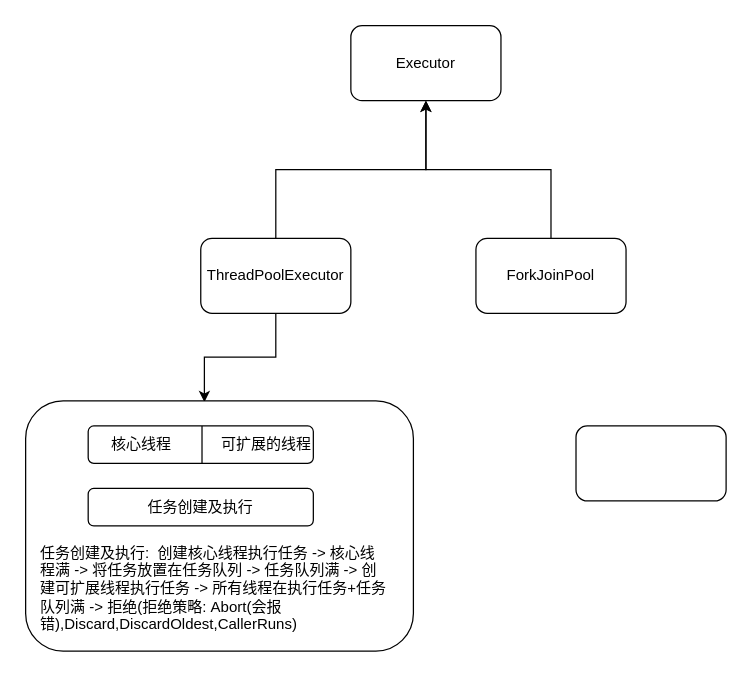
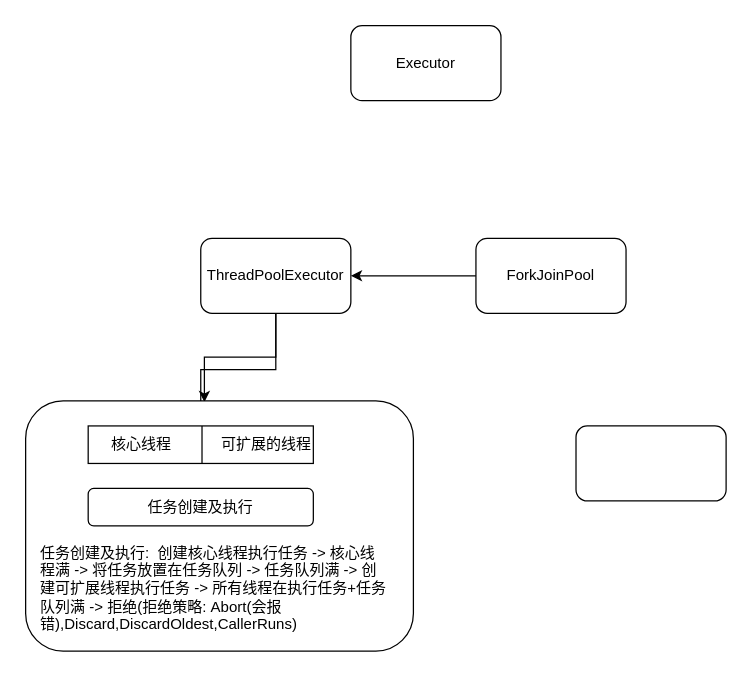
(315, 169) -> (229, 369)
(523, 169) -> (418, 276)
(201, 444) -> (201, 444)
